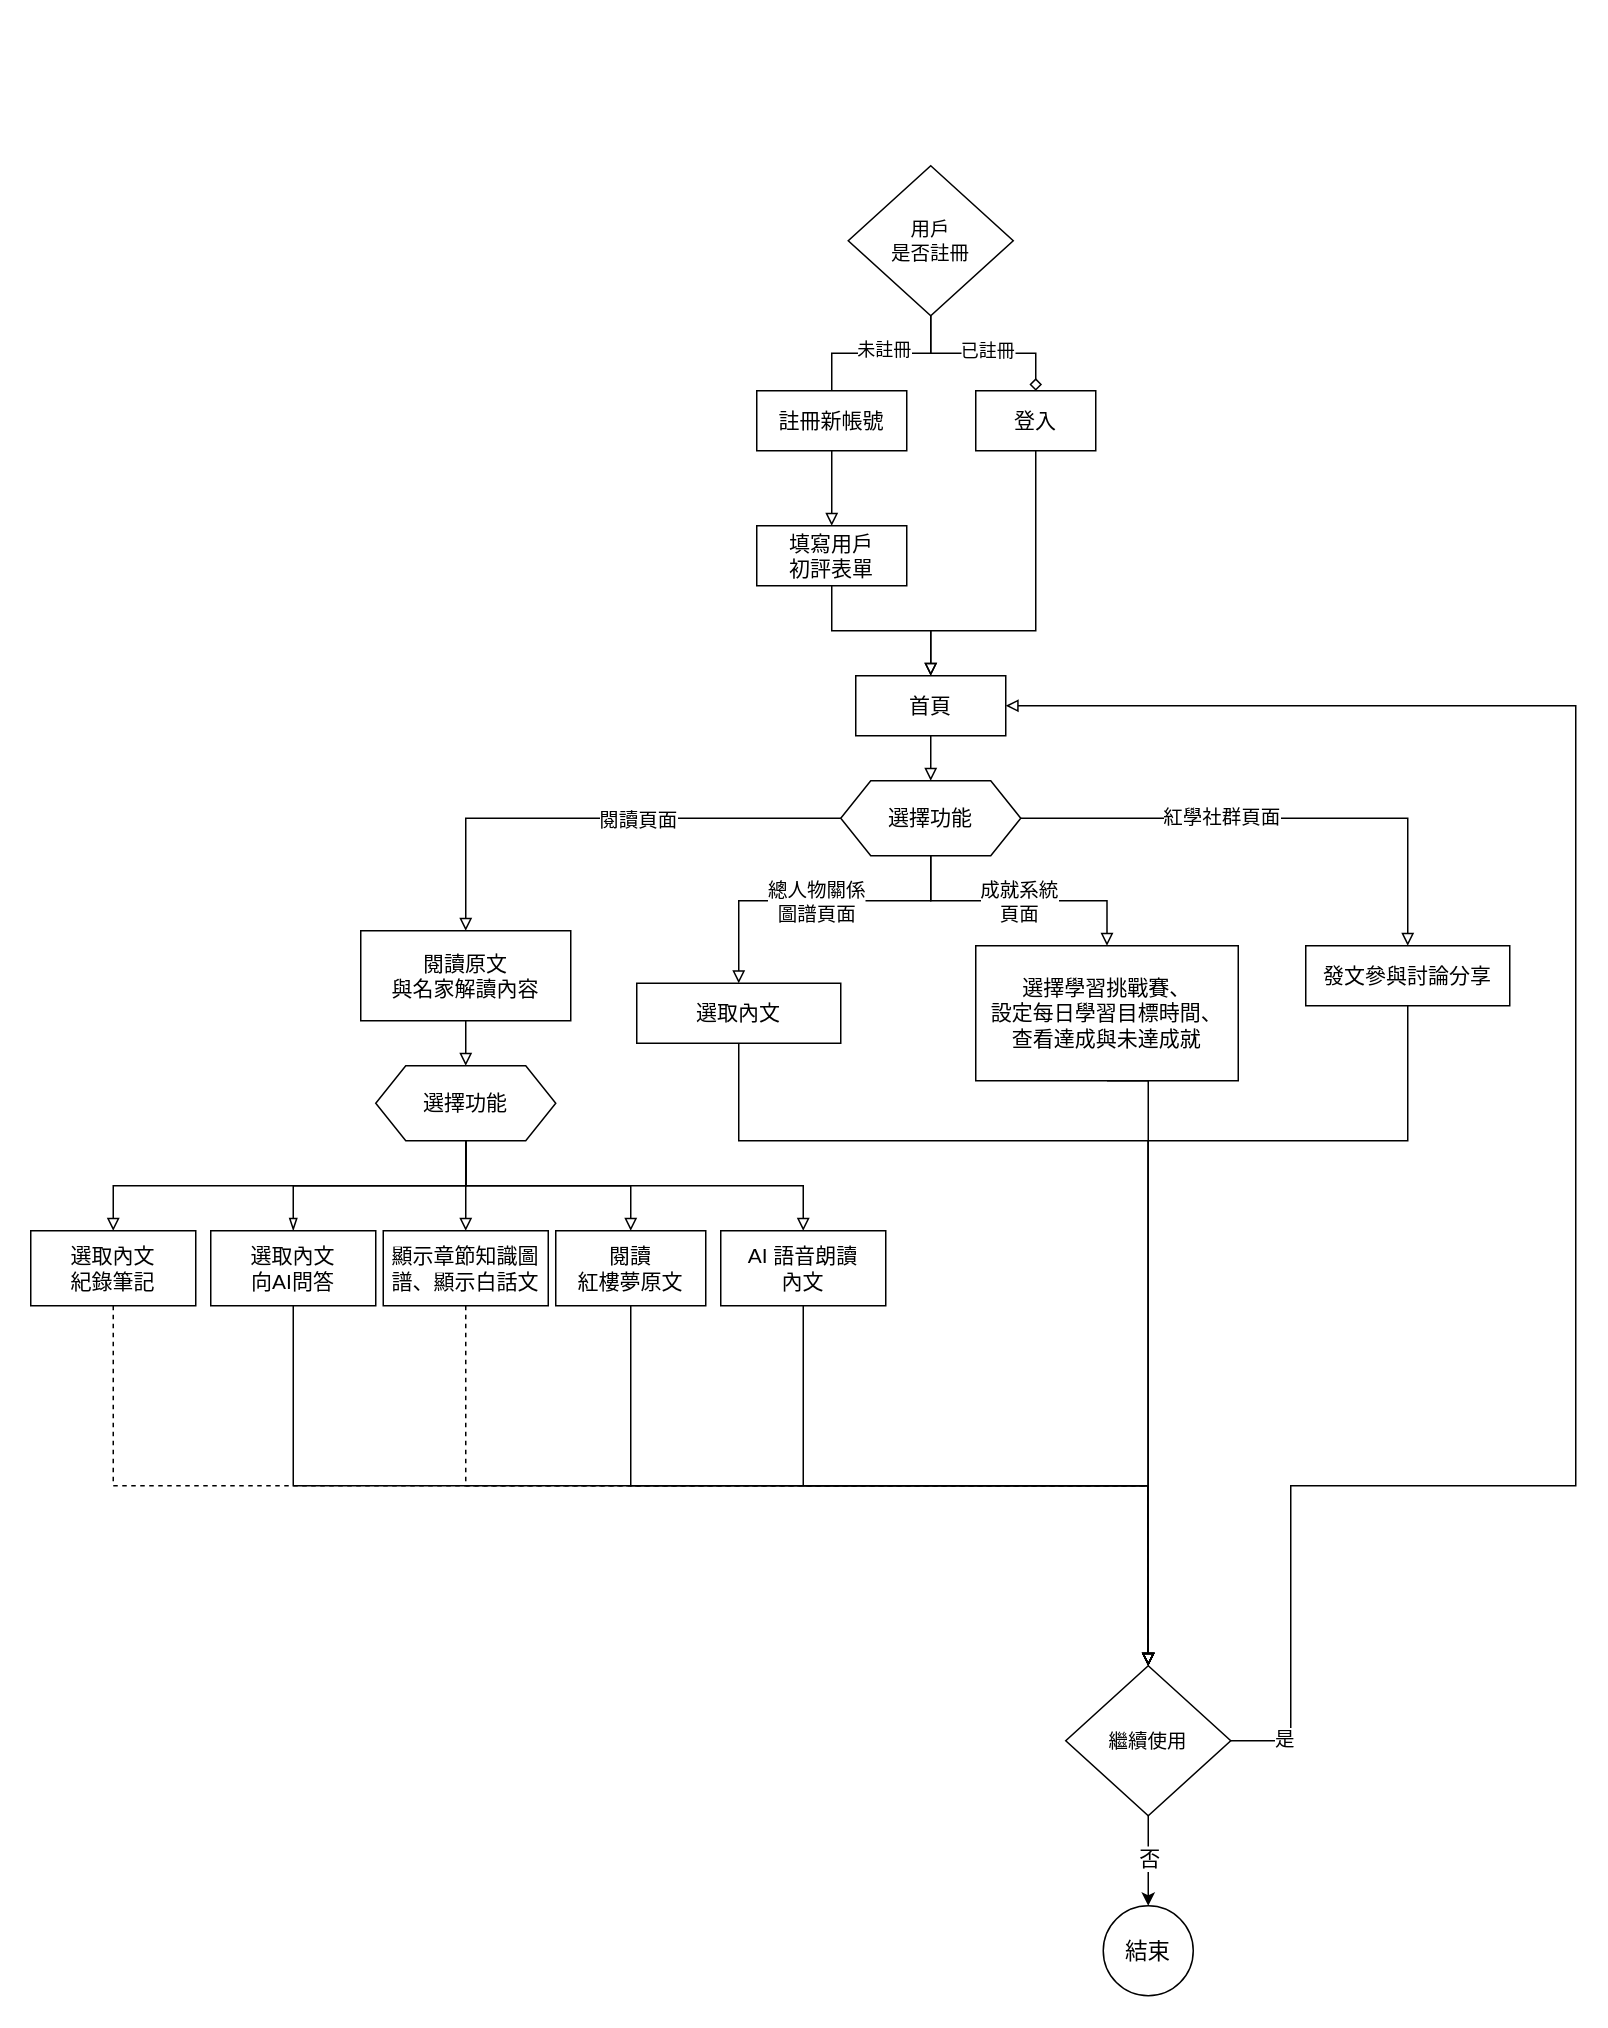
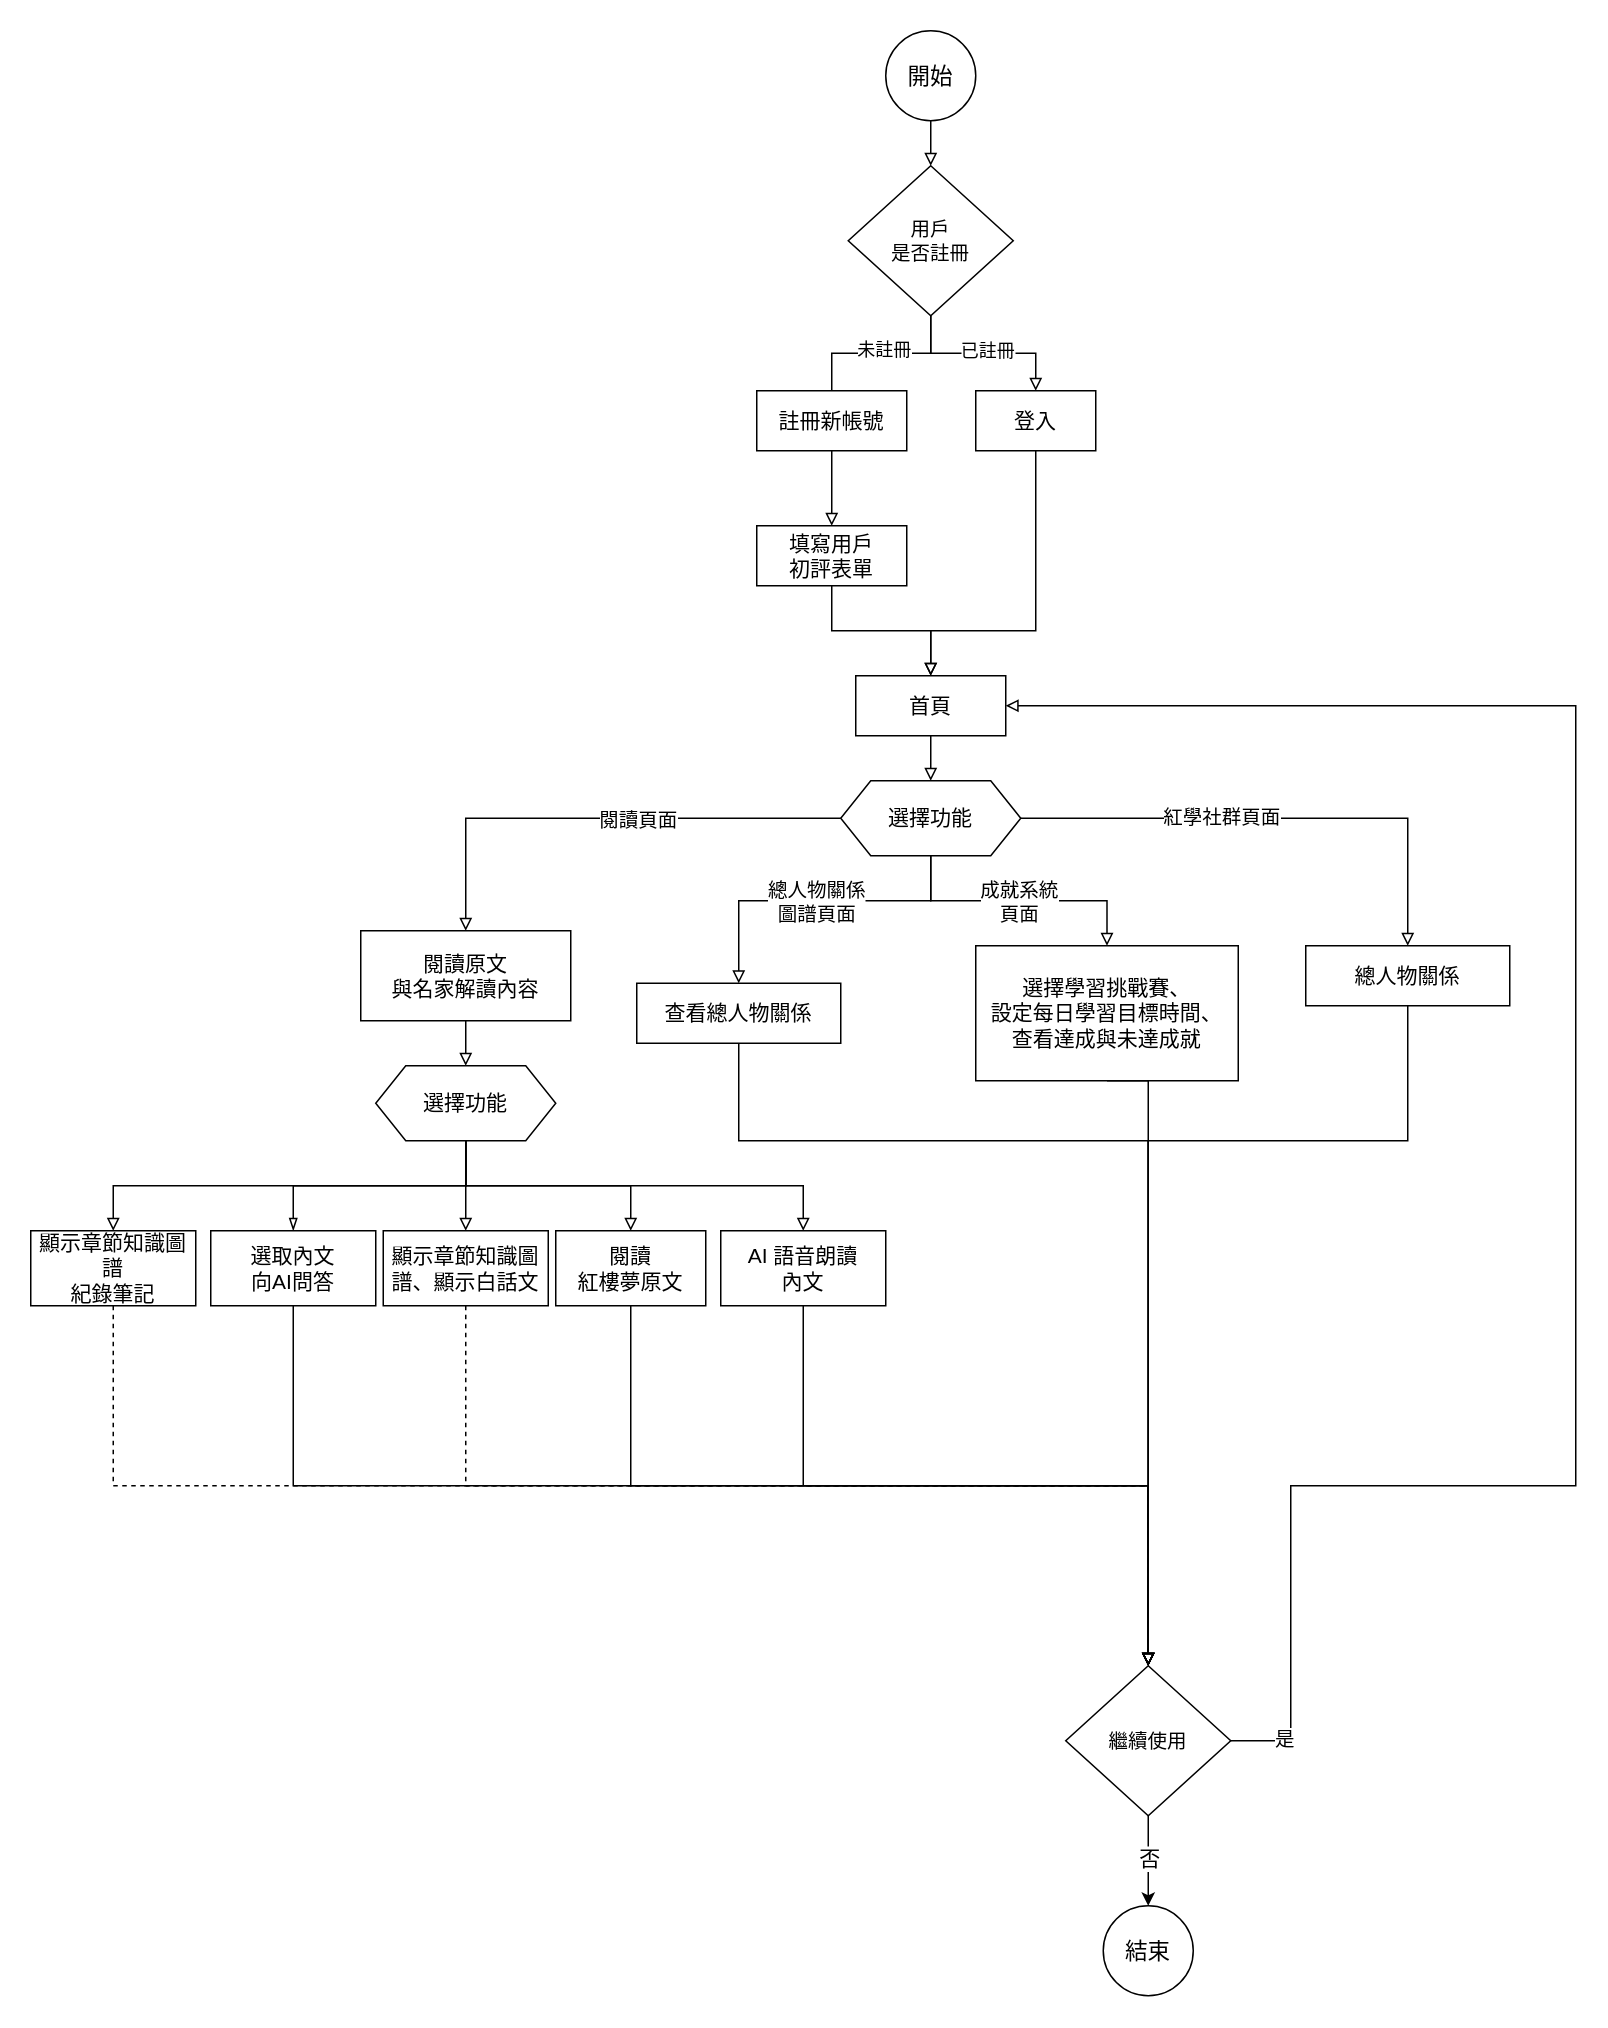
none -> (931, 76)
none -> (931, 137)
(1036, 377) -> (1036, 377)
(1408, 976) -> (1408, 976)
(739, 1013) -> (739, 1013)
(113, 1268) -> (113, 1268)
